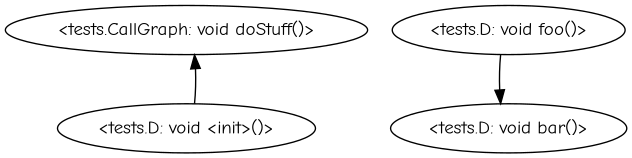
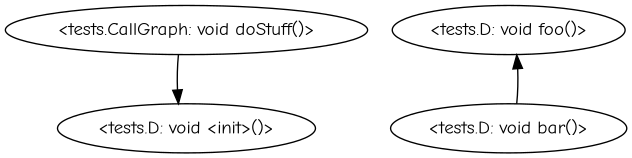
(500, 72) -> (518, 86)
(196, 86) -> (177, 72)
